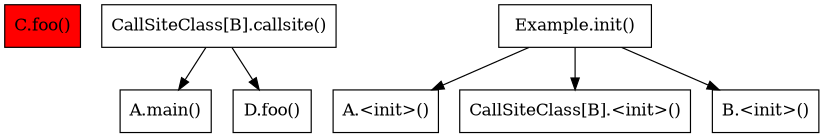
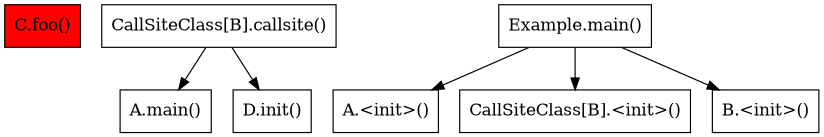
(575, 26) -> (575, 26)
(272, 111) -> (272, 111)
